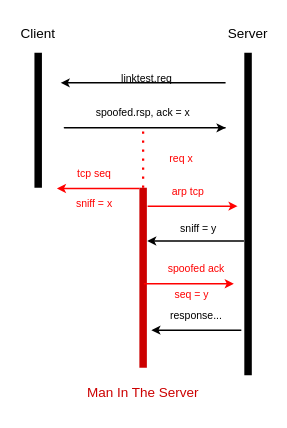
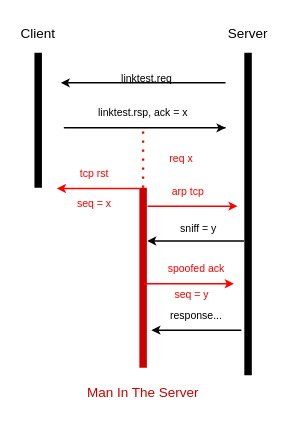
(143, 113) -> (143, 113)
(94, 174) -> (94, 174)
(94, 204) -> (94, 204)
